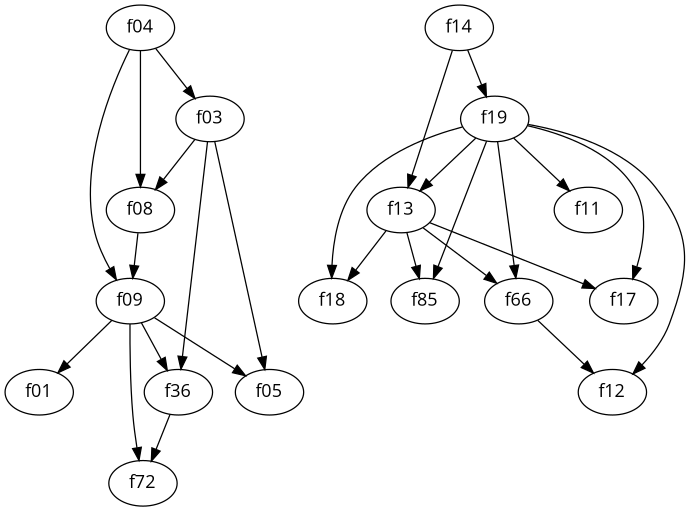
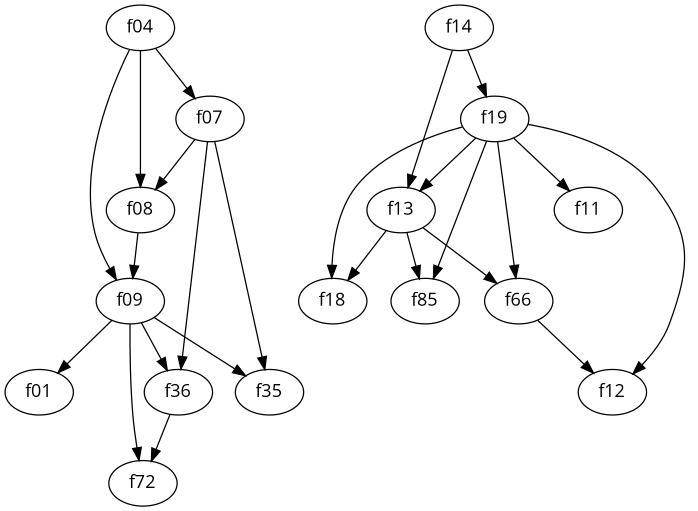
(210, 119) -> (210, 119)
(624, 301) -> none
(270, 392) -> (270, 392)
